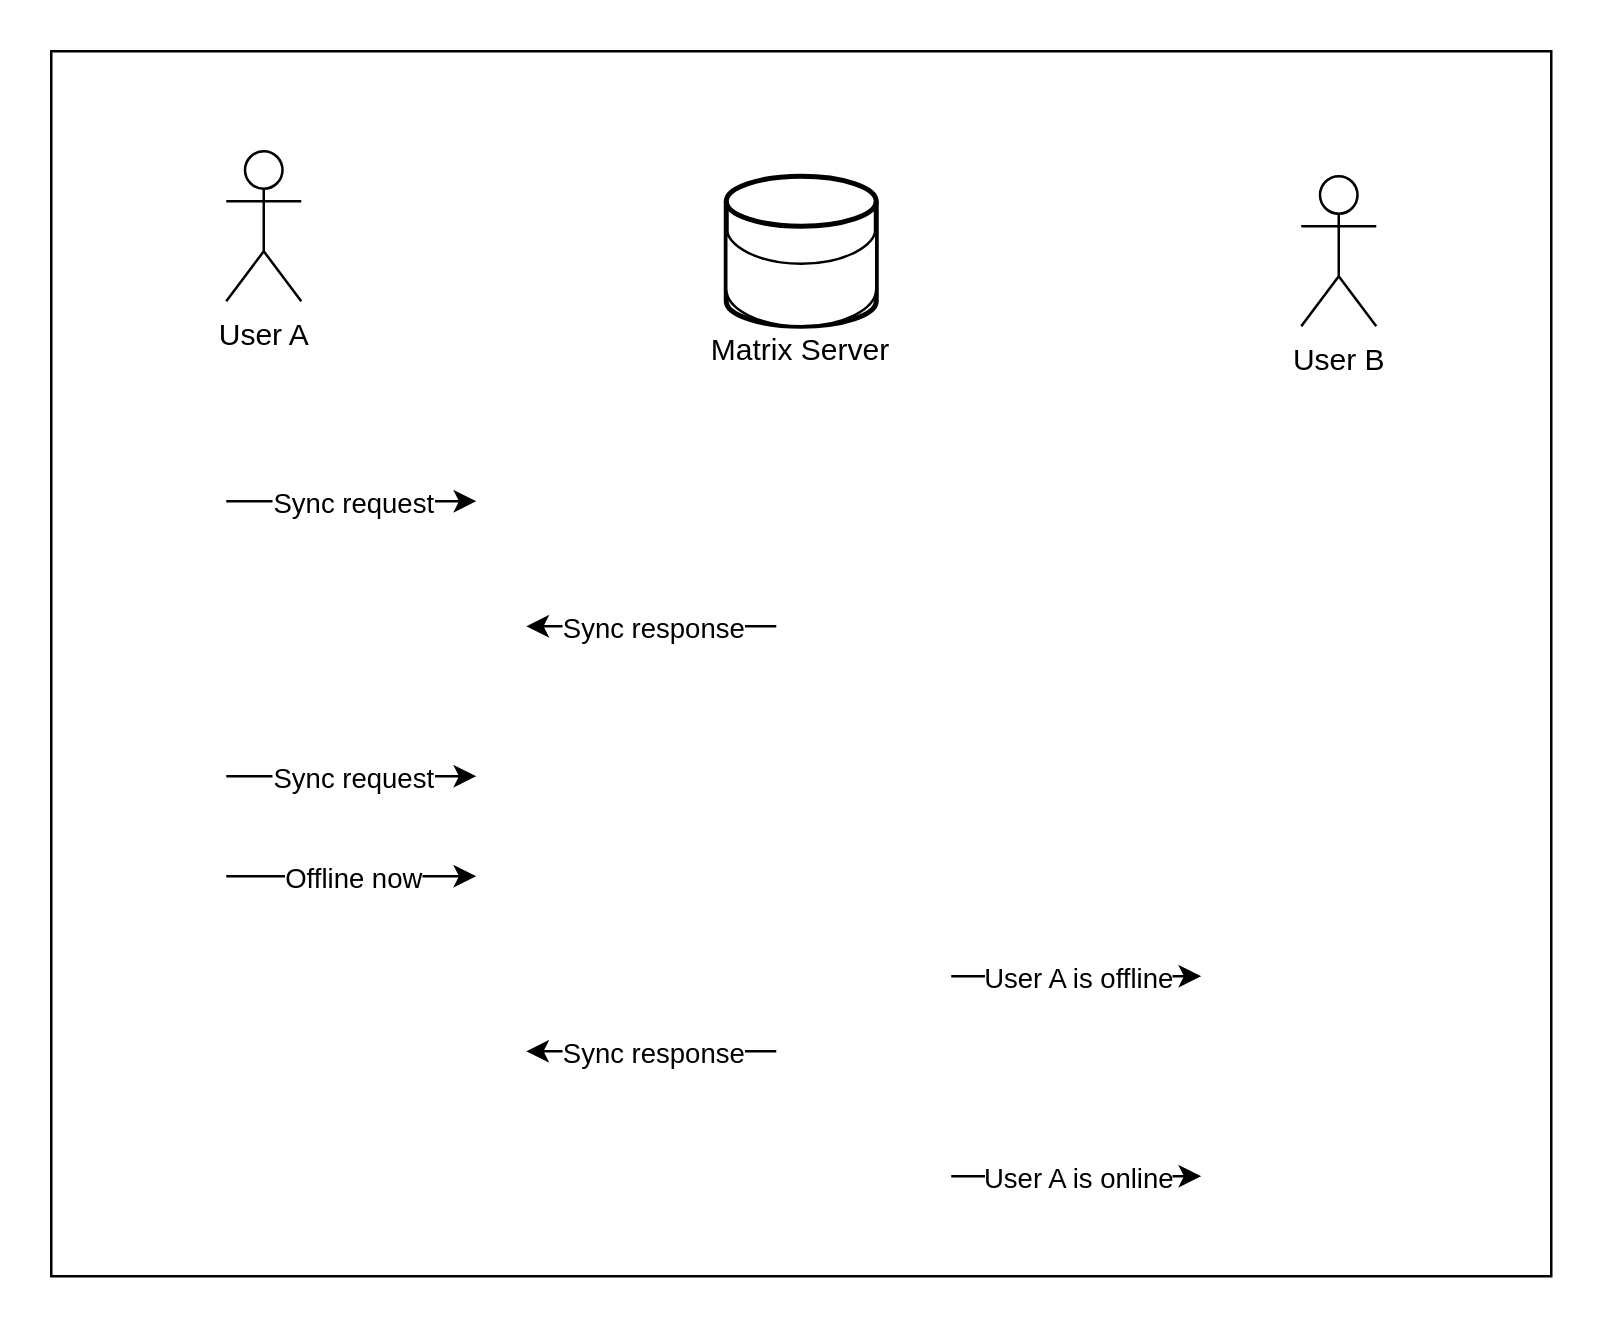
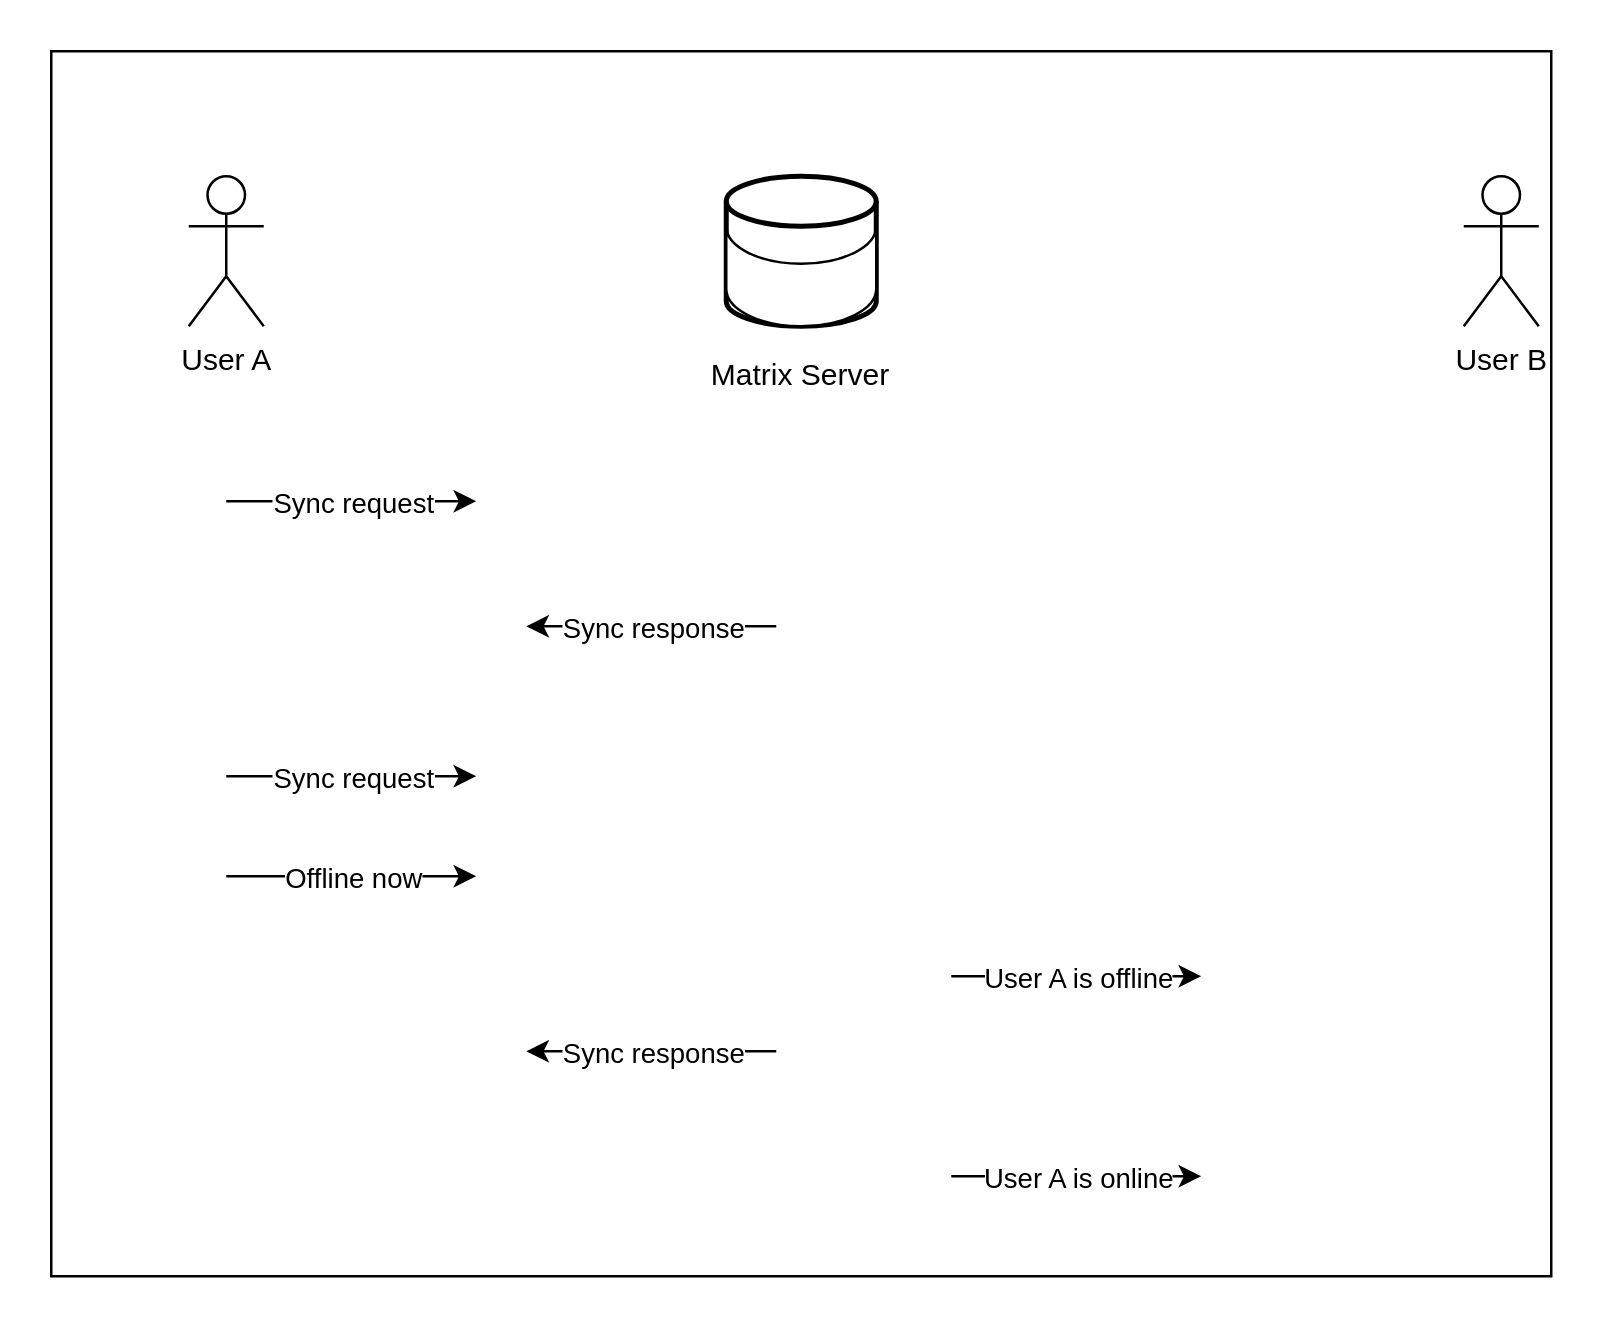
(264, 226) -> (226, 251)
(1339, 251) -> (1501, 251)
(801, 351) -> (801, 376)
